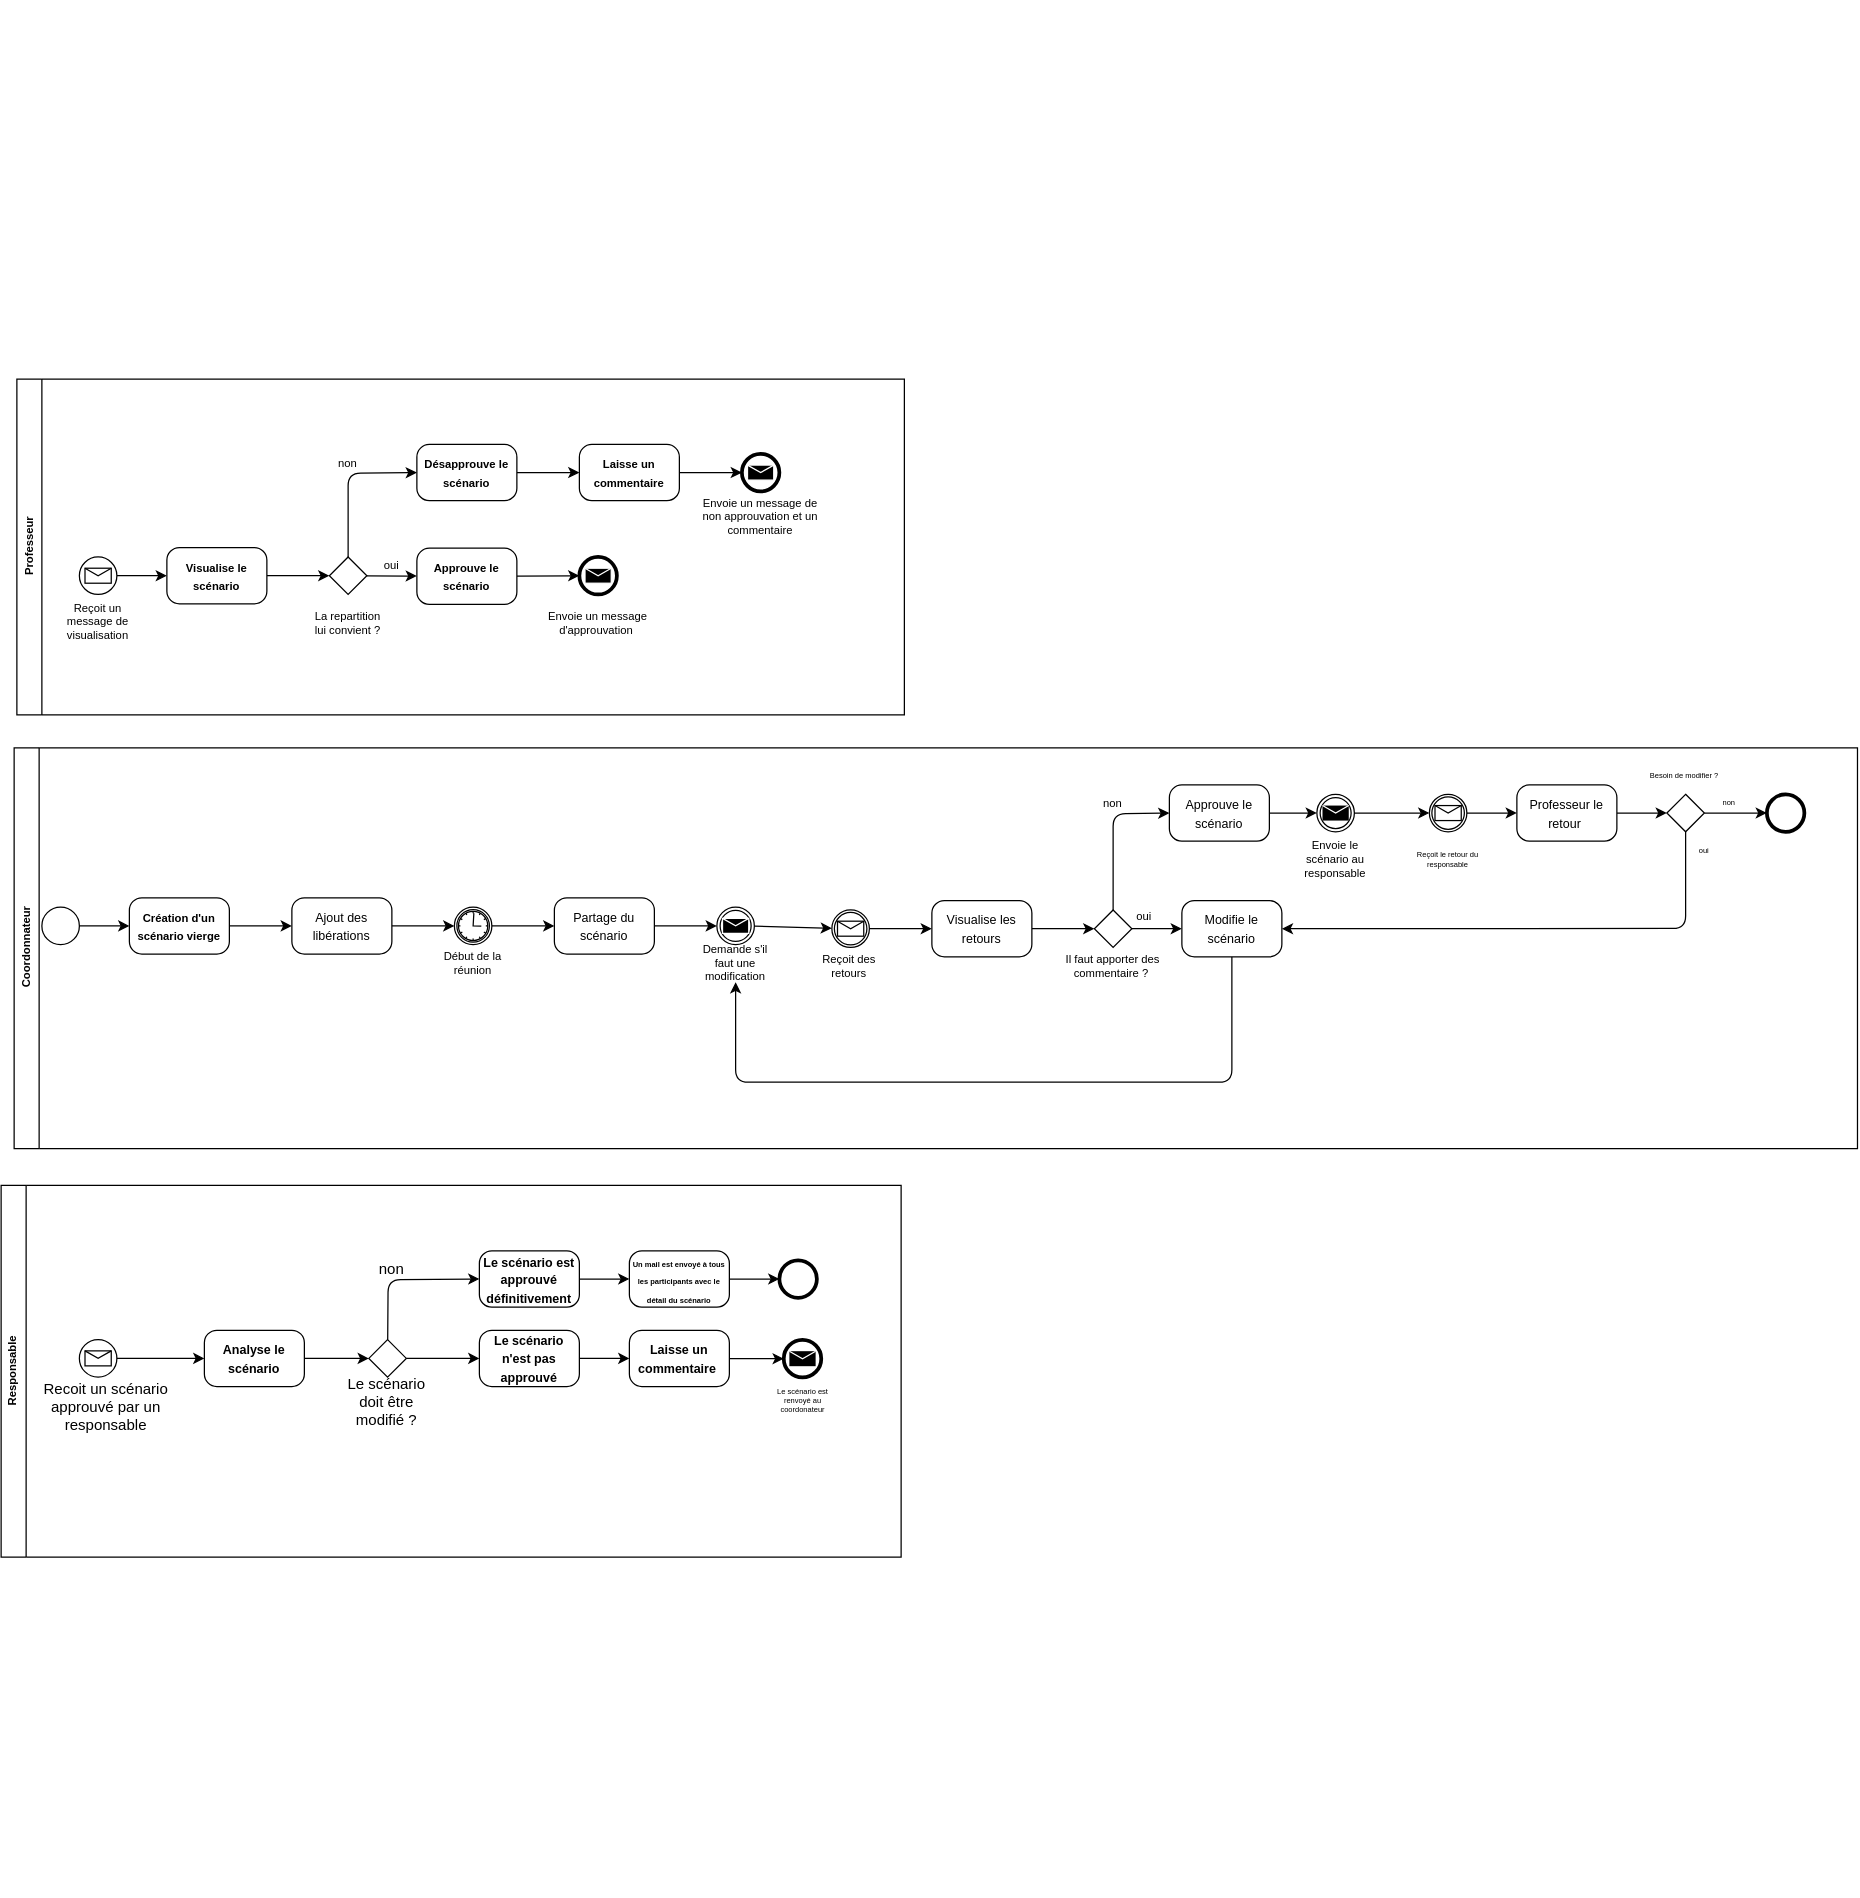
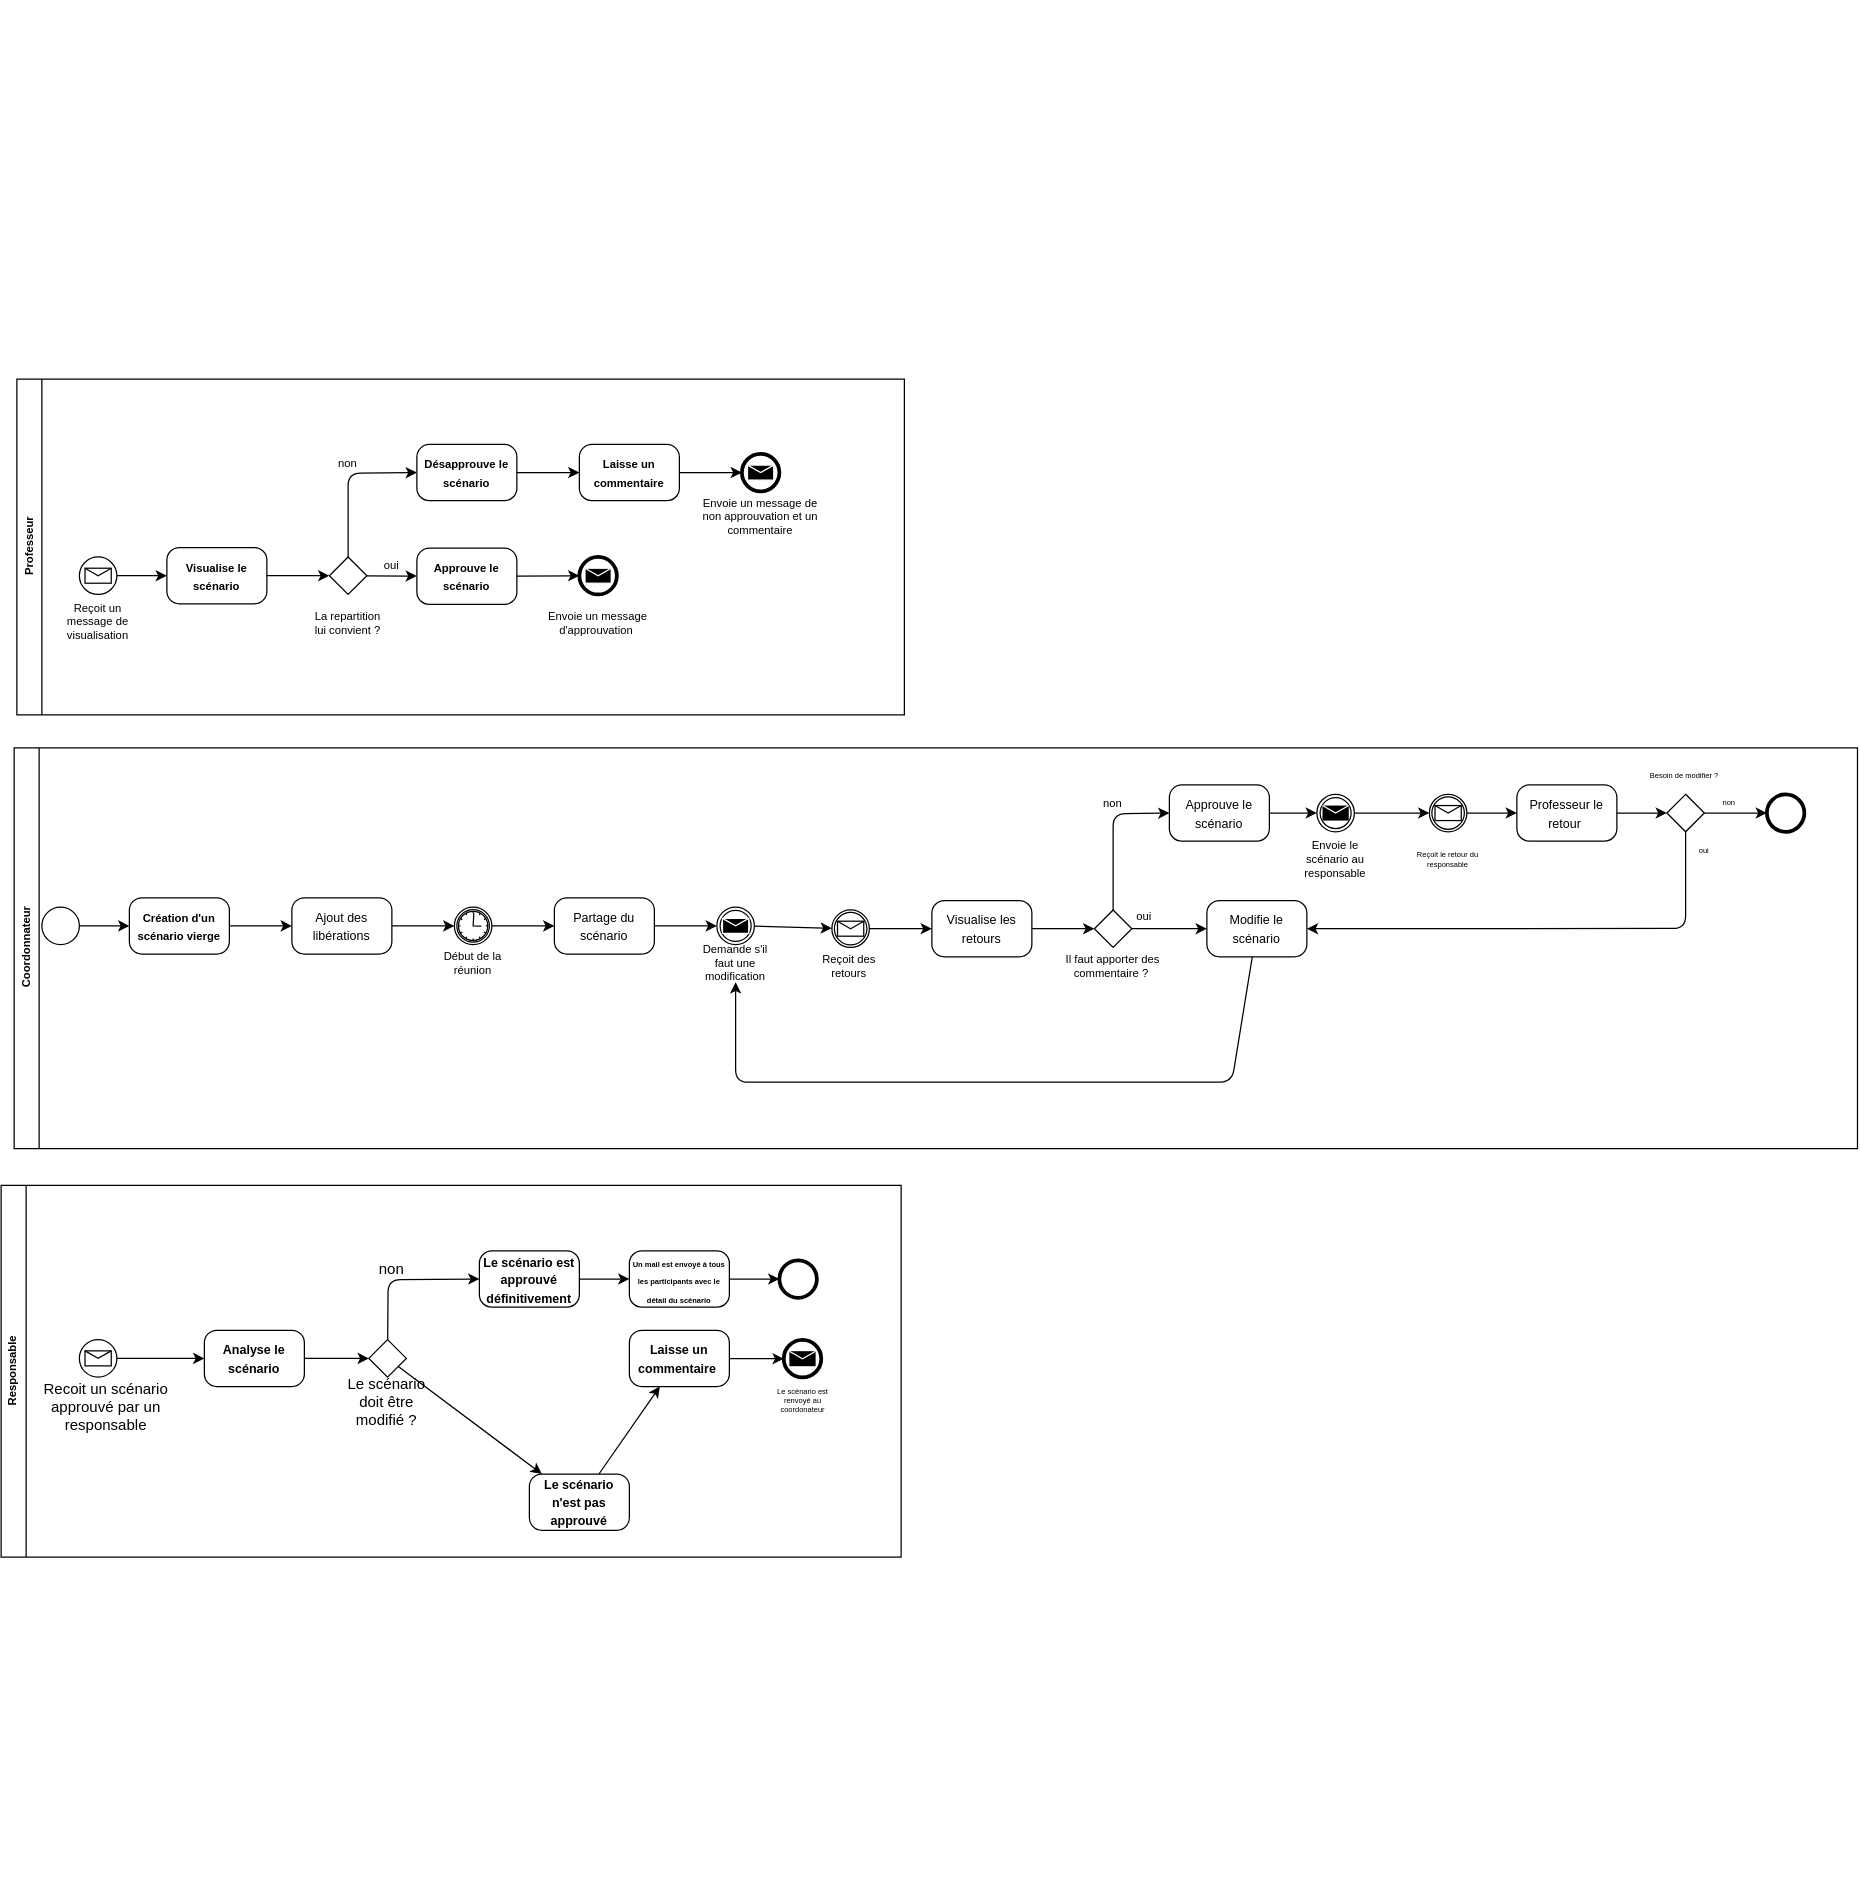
(1232, 928) -> (1257, 928)
(529, 1358) -> (579, 1502)
